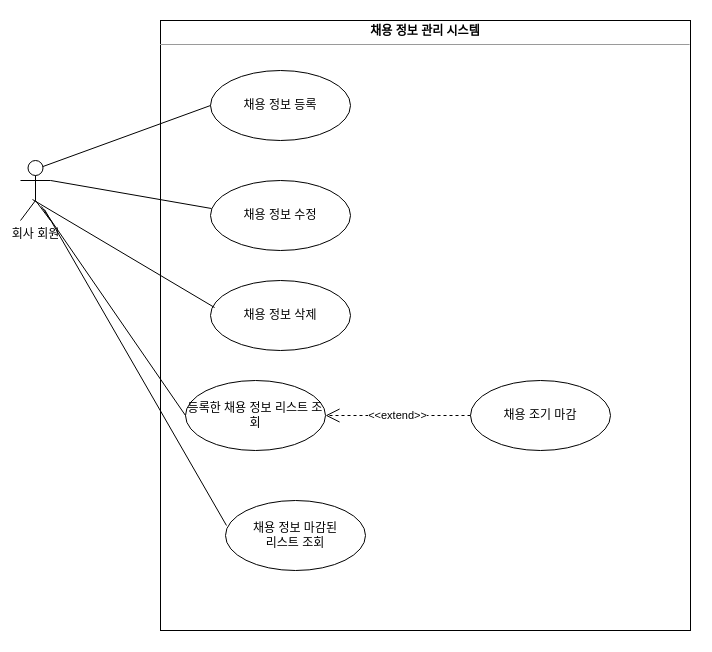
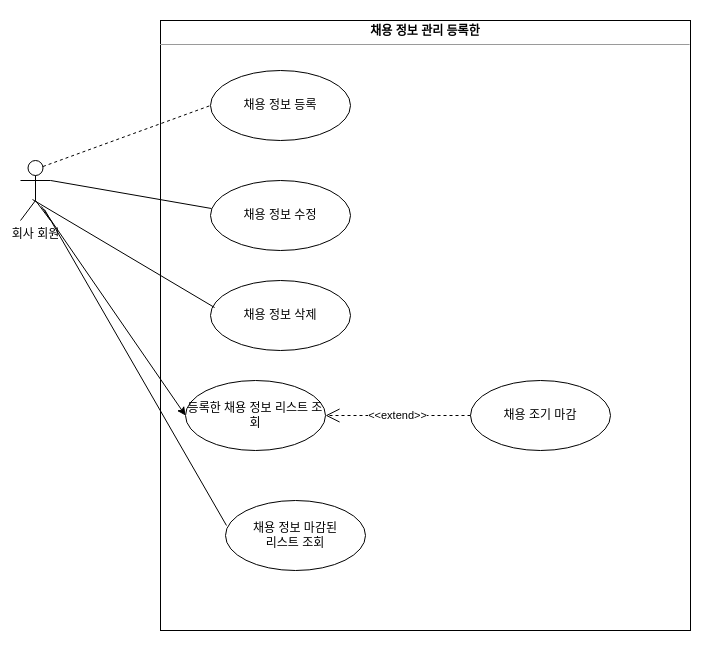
(220, 28) -> (220, 28)
(125, 137) -> (125, 137)
(182, 411) -> (181, 409)
